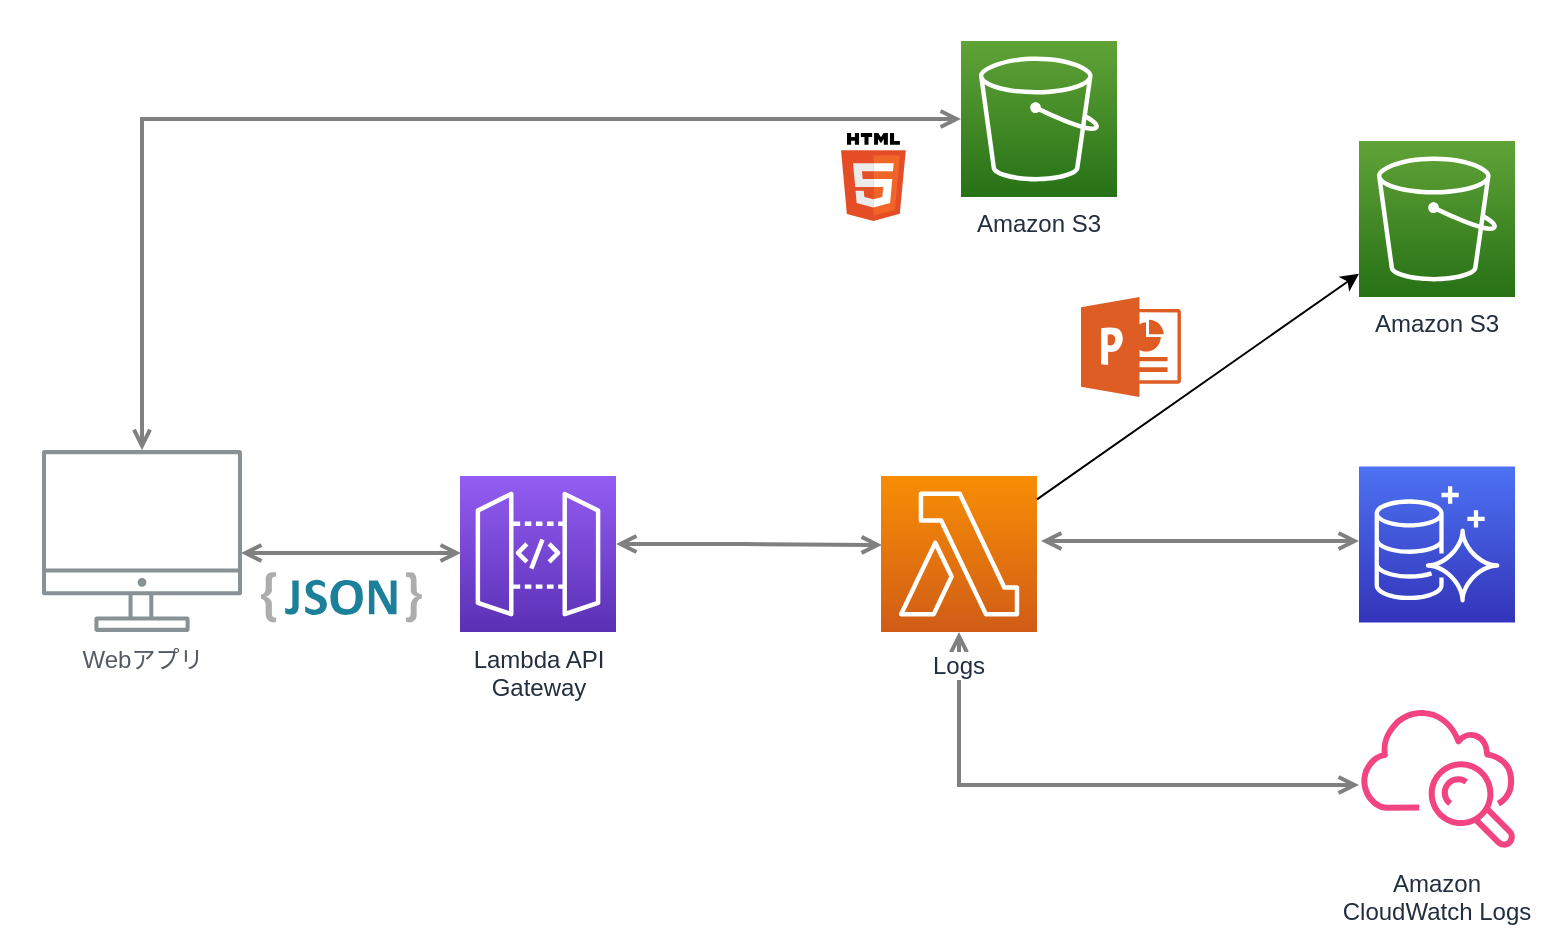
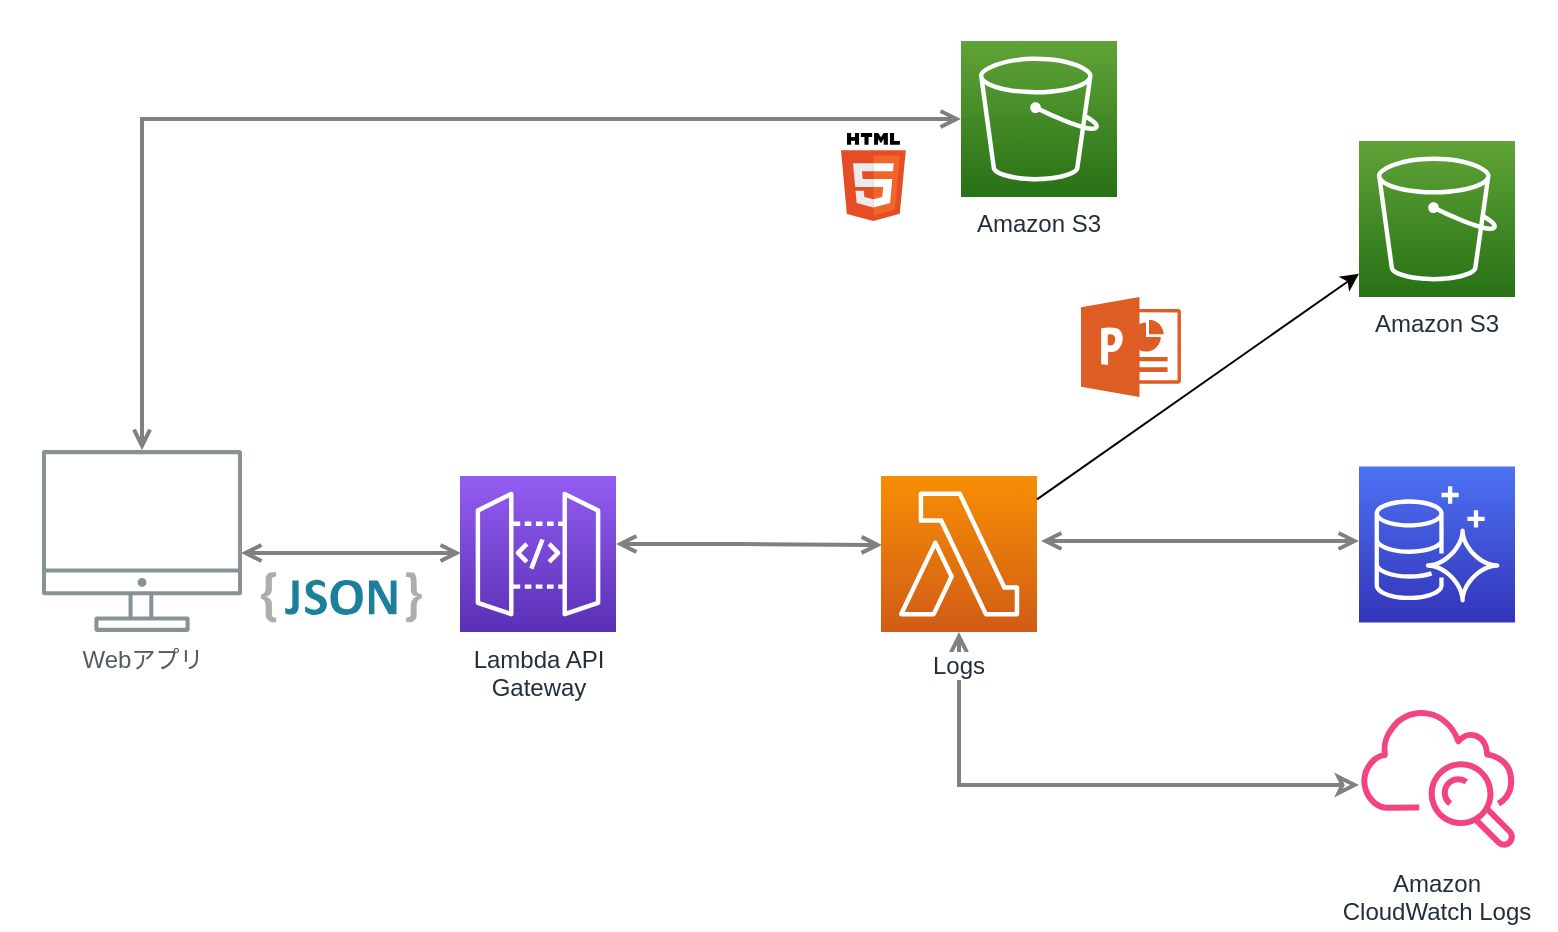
(1343, 785) -> (1340, 785)
